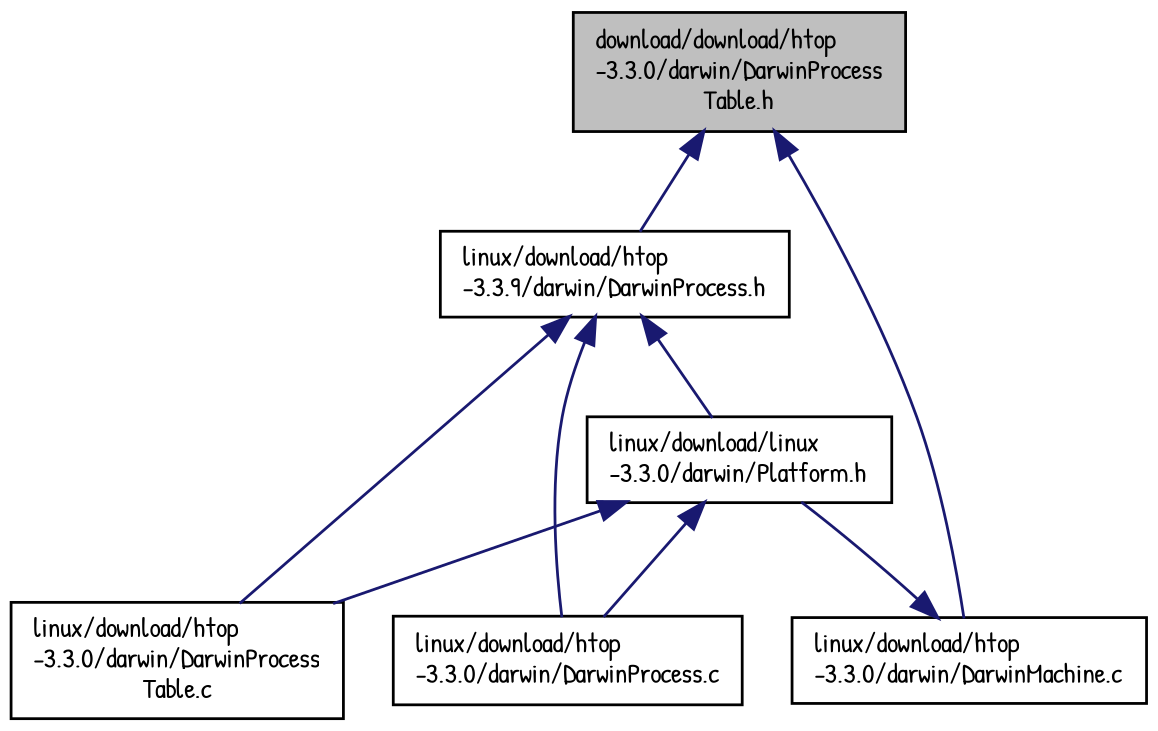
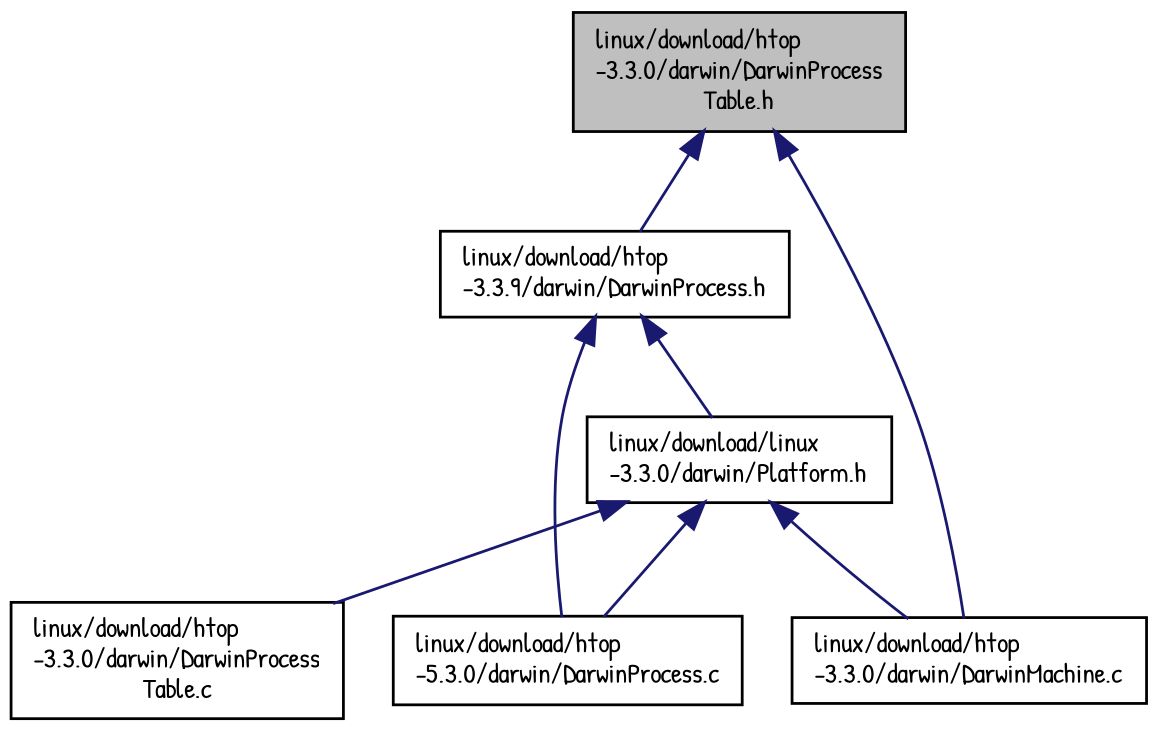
(739, 72) -> (739, 72)
(394, 469) -> none
(860, 549) -> (849, 571)
(568, 661) -> (568, 661)
